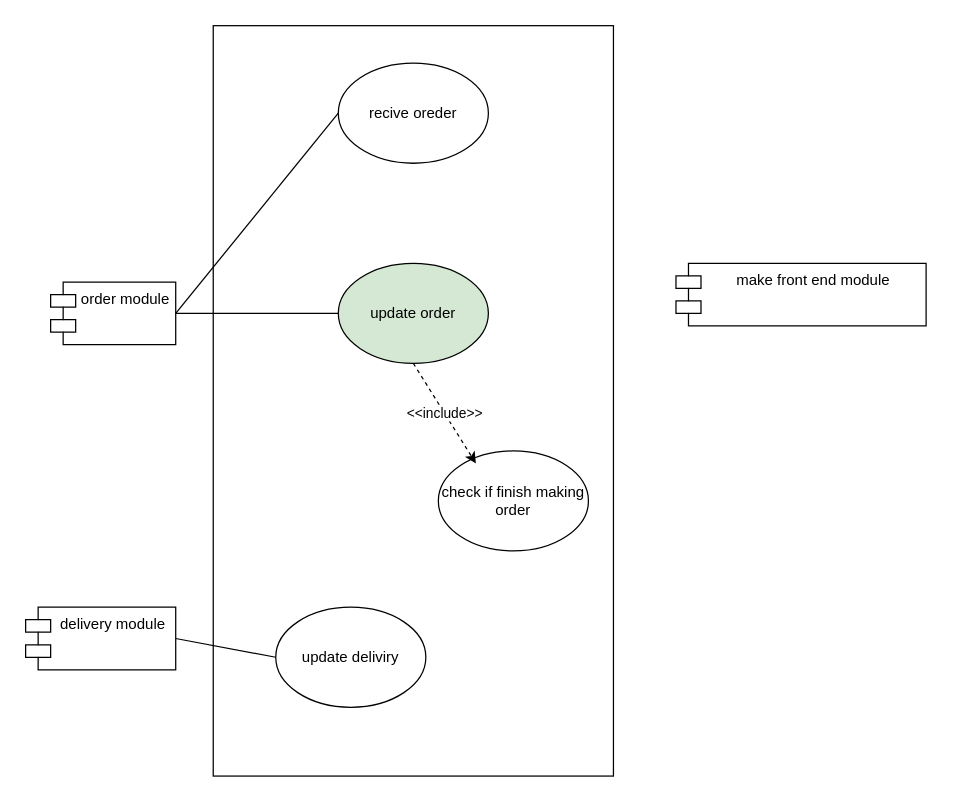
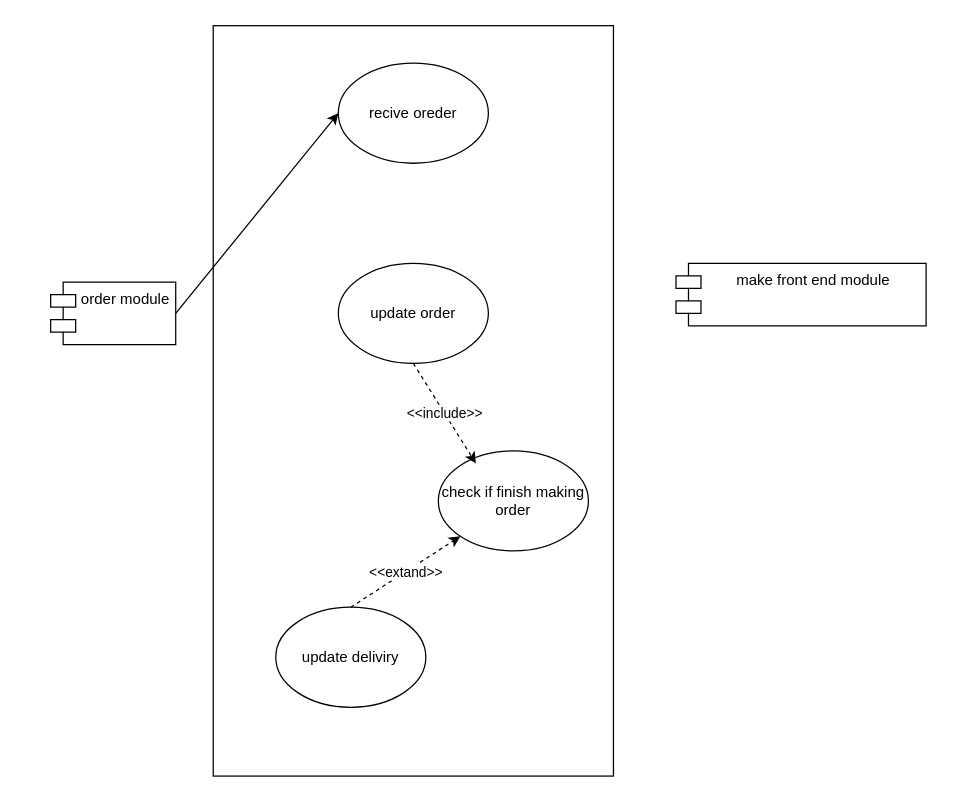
(334, 118) -> (332, 121)
(258, 313) -> none
(413, 313) -> (413, 313)
none -> (402, 574)
(101, 638) -> none
(225, 647) -> none
